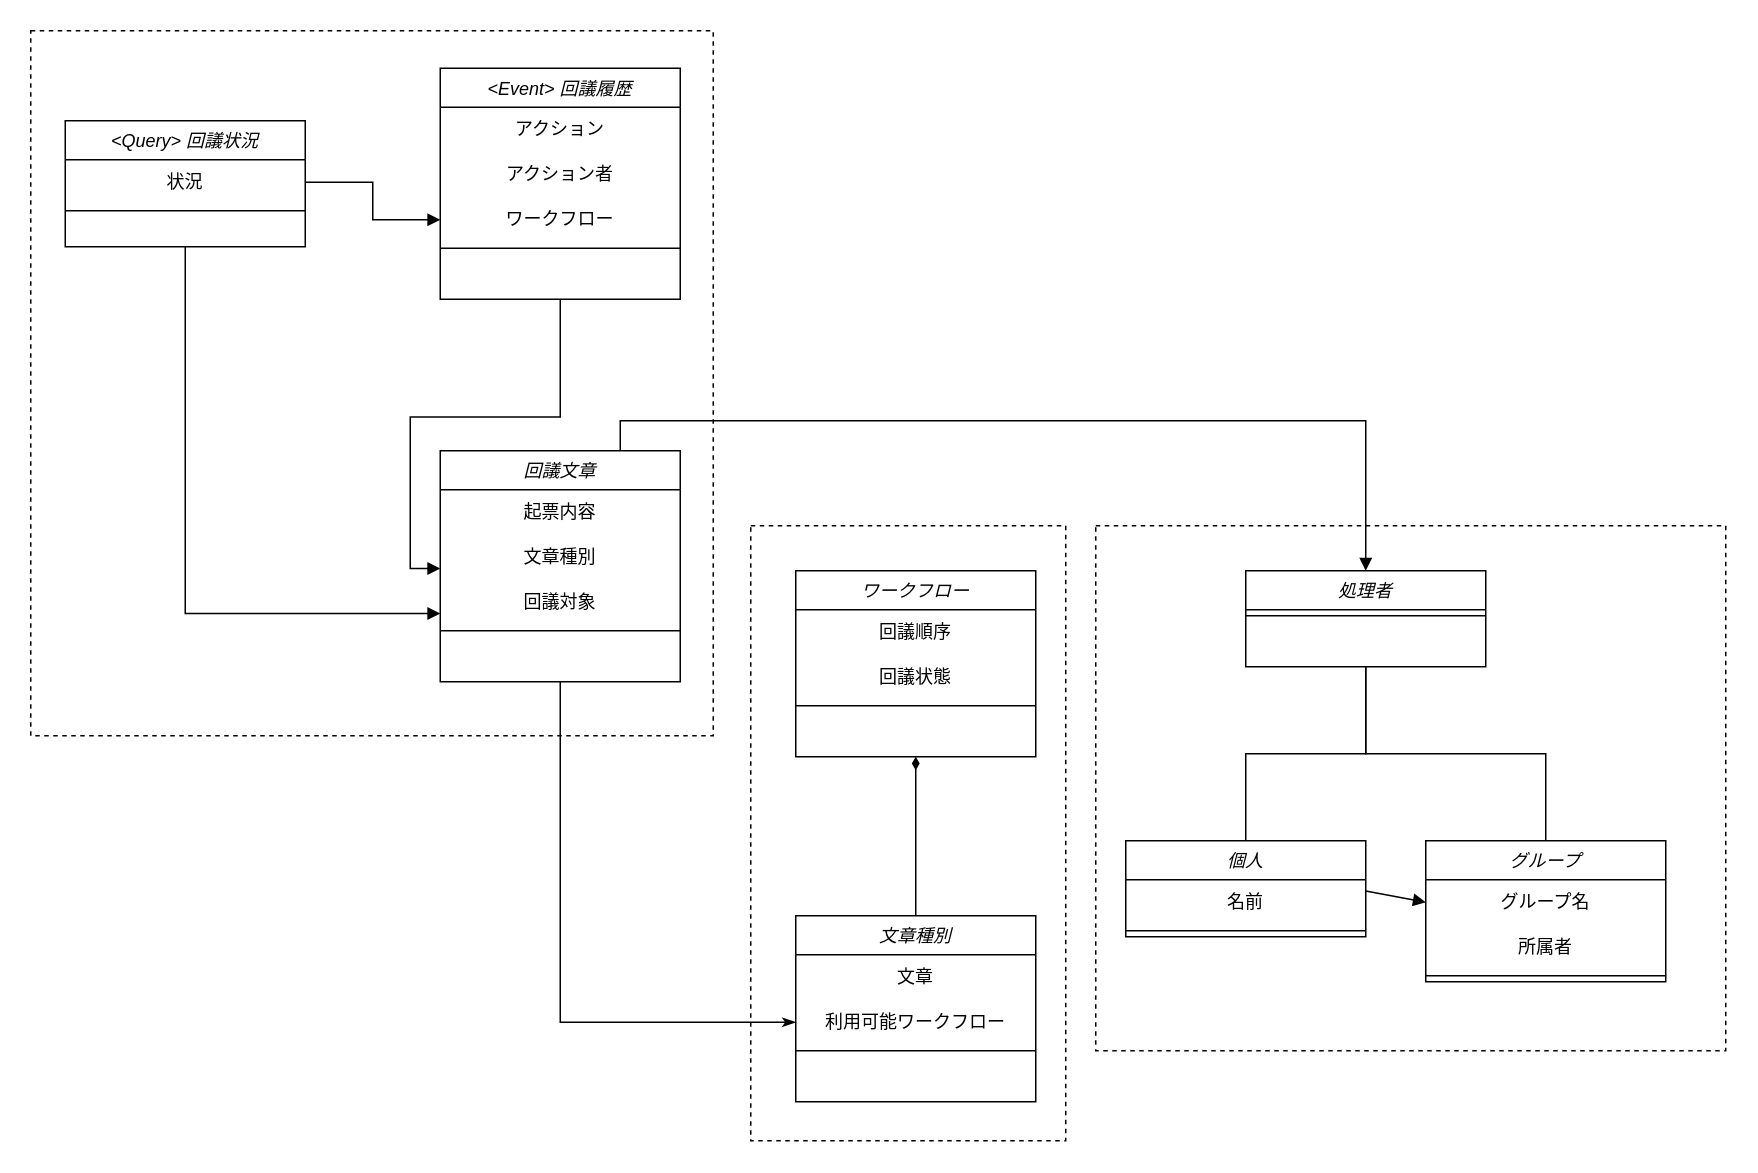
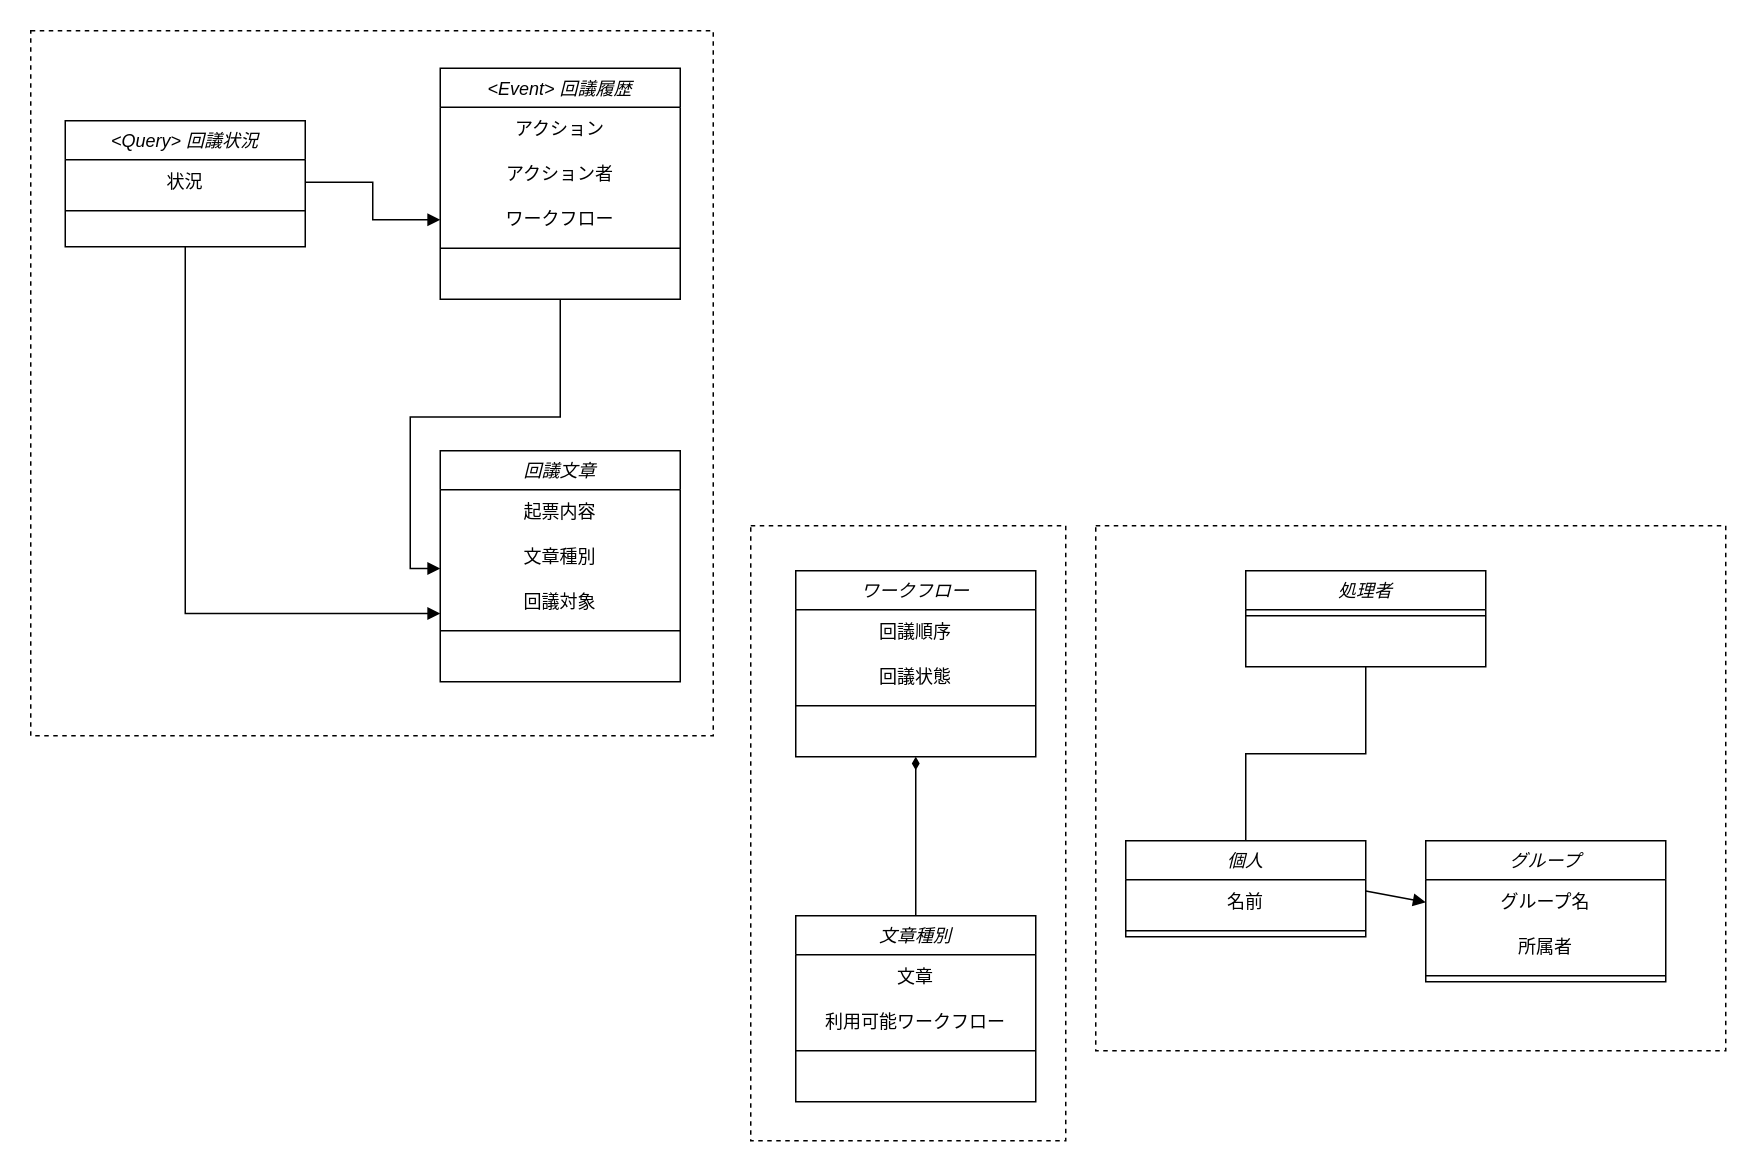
(1047, 421) -> none
(1500, 754) -> none
(560, 965) -> none
